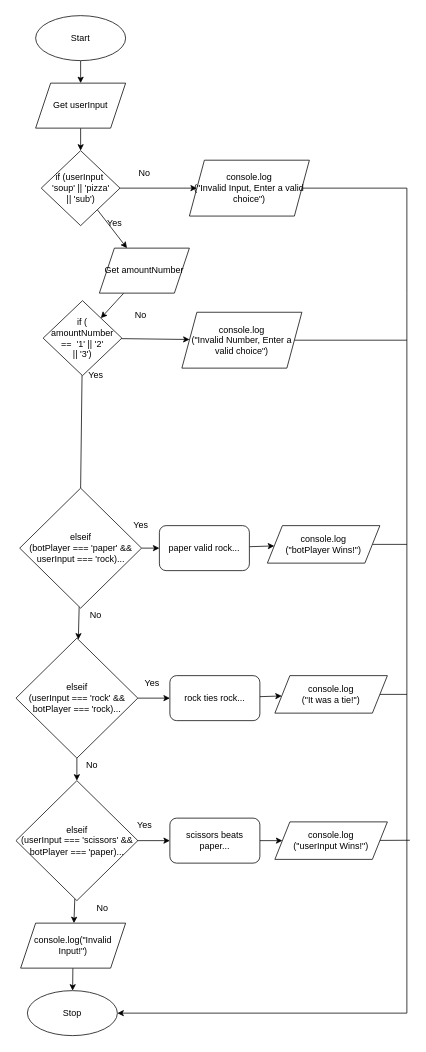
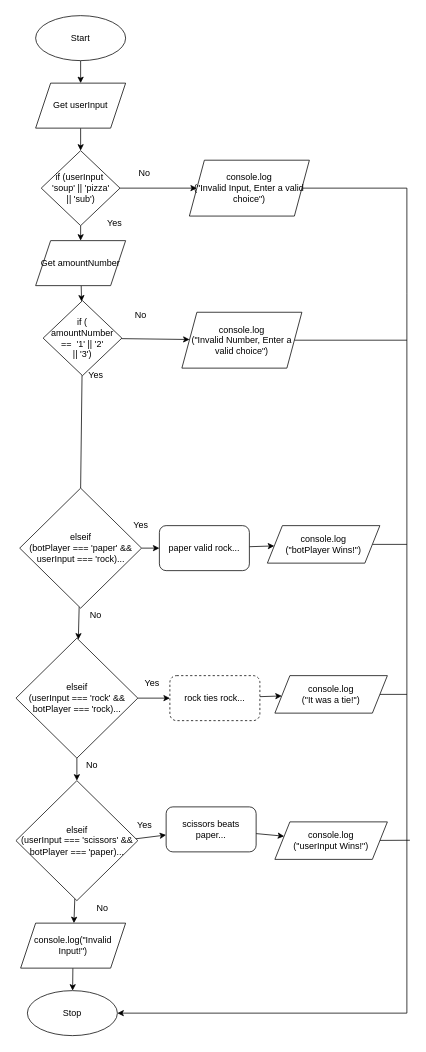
(144, 270) -> (81, 263)
(215, 698) -> (215, 698)
(215, 840) -> (211, 829)
